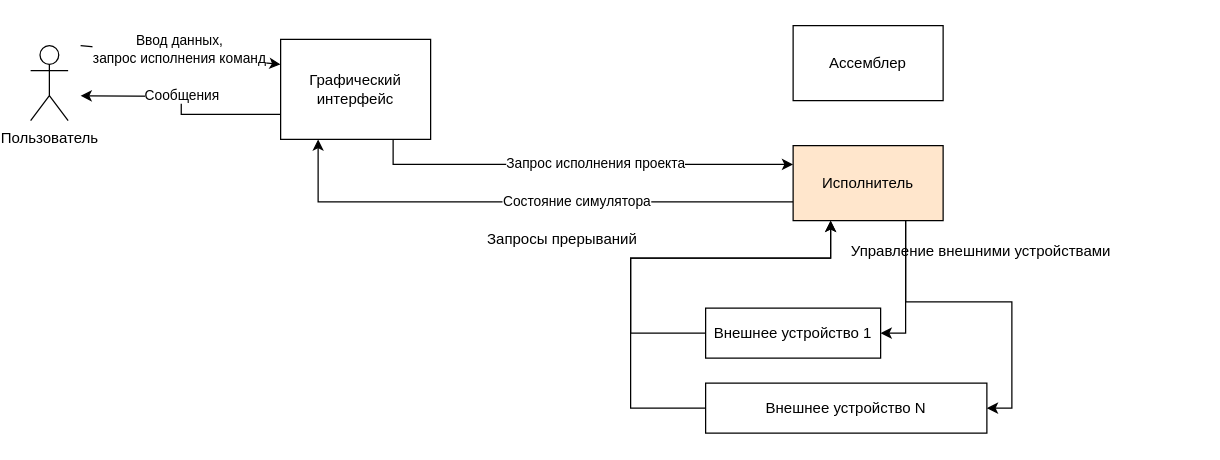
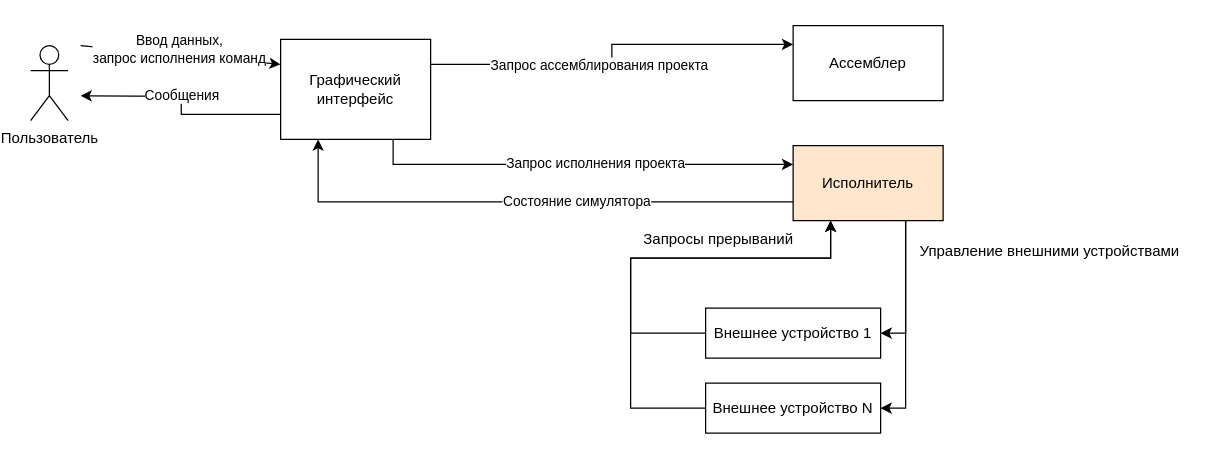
none -> (612, 58)
(562, 239) -> (718, 239)
(981, 252) -> (1049, 252)
(846, 408) -> (793, 408)
